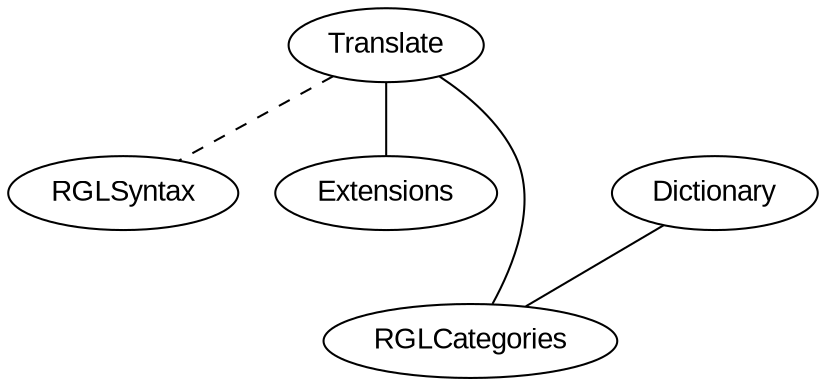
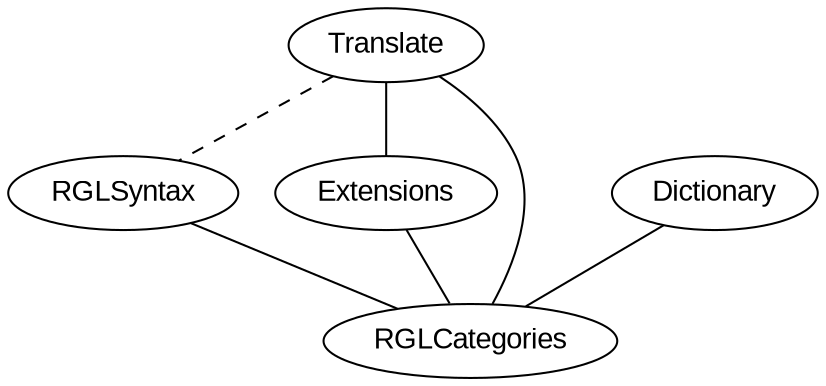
none -> (294, 266)
none -> (428, 267)
